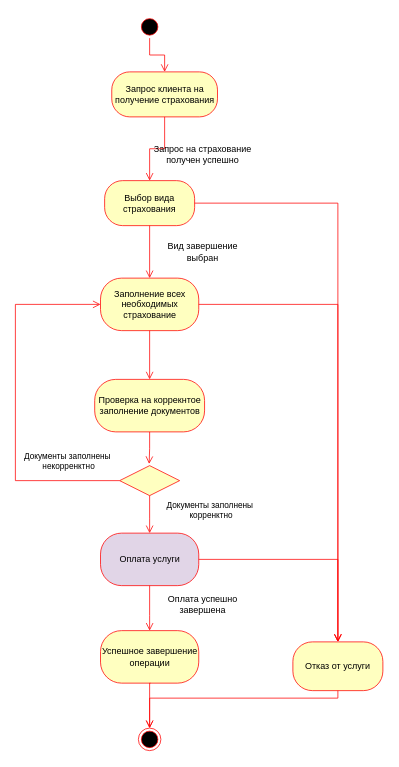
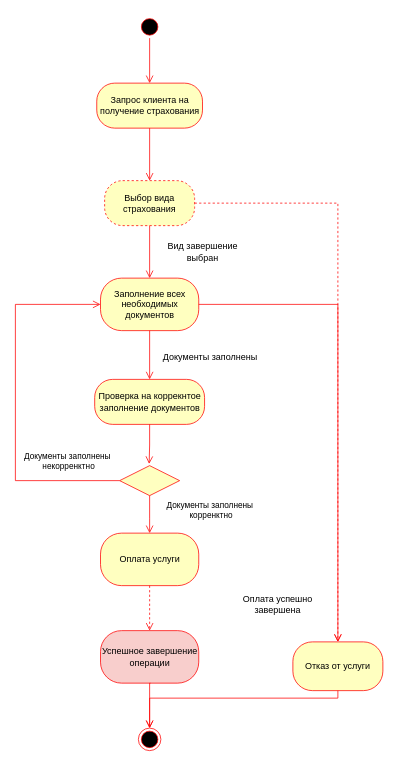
(165, 94) -> (150, 105)
(203, 154) -> none
(150, 203) -> (150, 203)
(316, 203) -> (316, 203)
(150, 304) -> (150, 304)
none -> (210, 357)
(150, 405) -> (150, 402)
(150, 559) -> (150, 559)
(267, 559) -> none
(203, 604) -> (278, 604)
(150, 606) -> (150, 606)
(150, 657) -> (150, 657)
